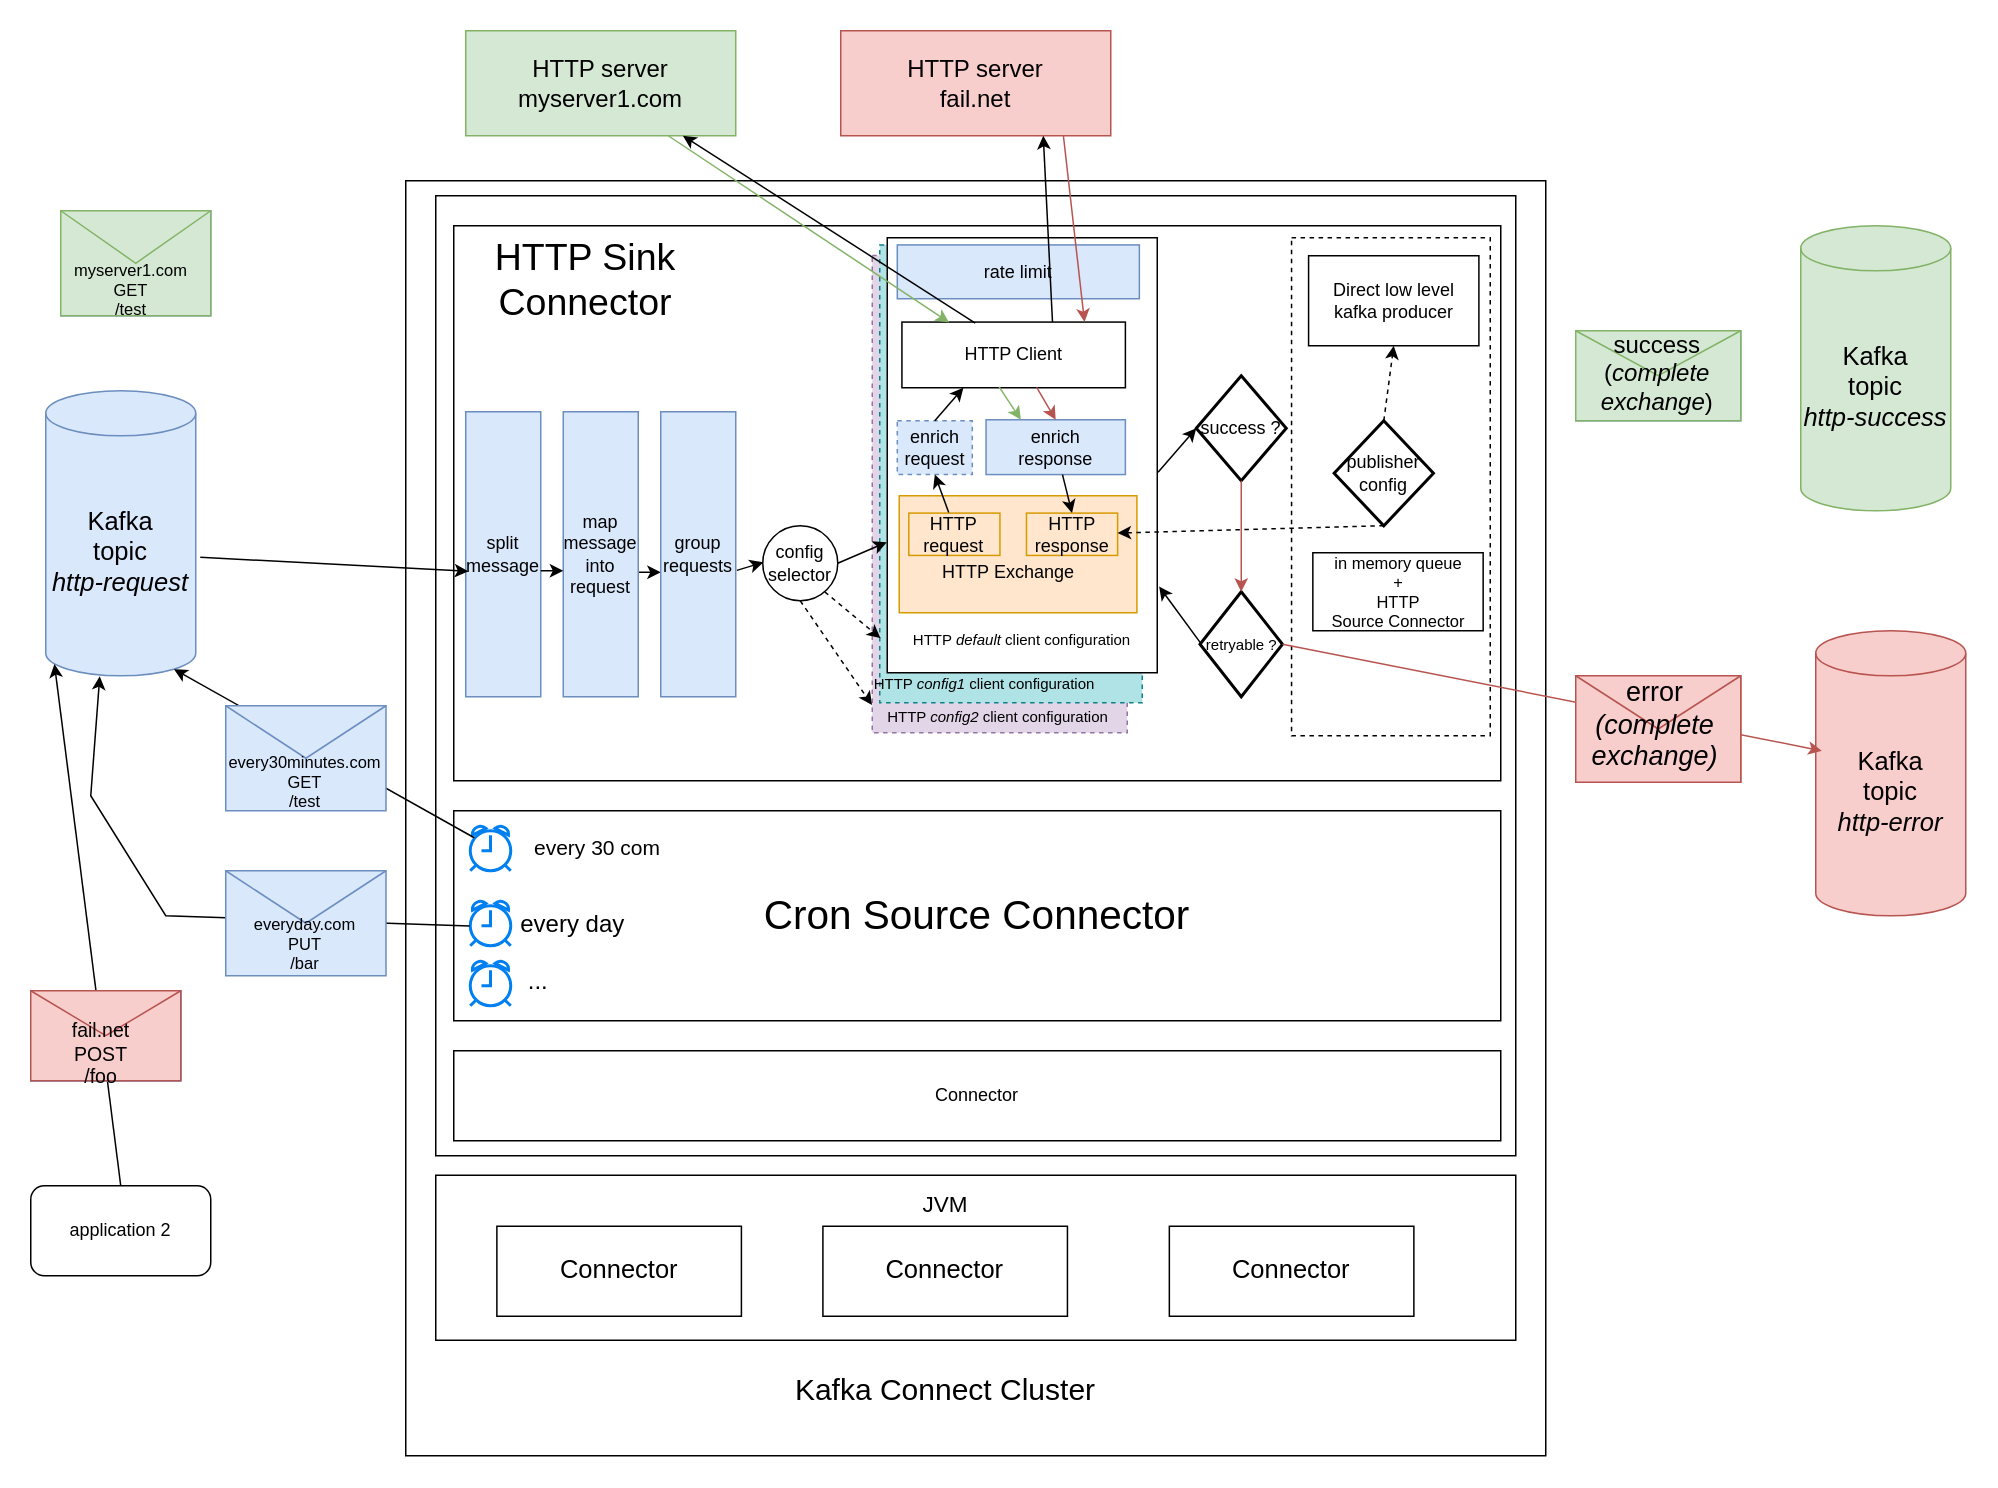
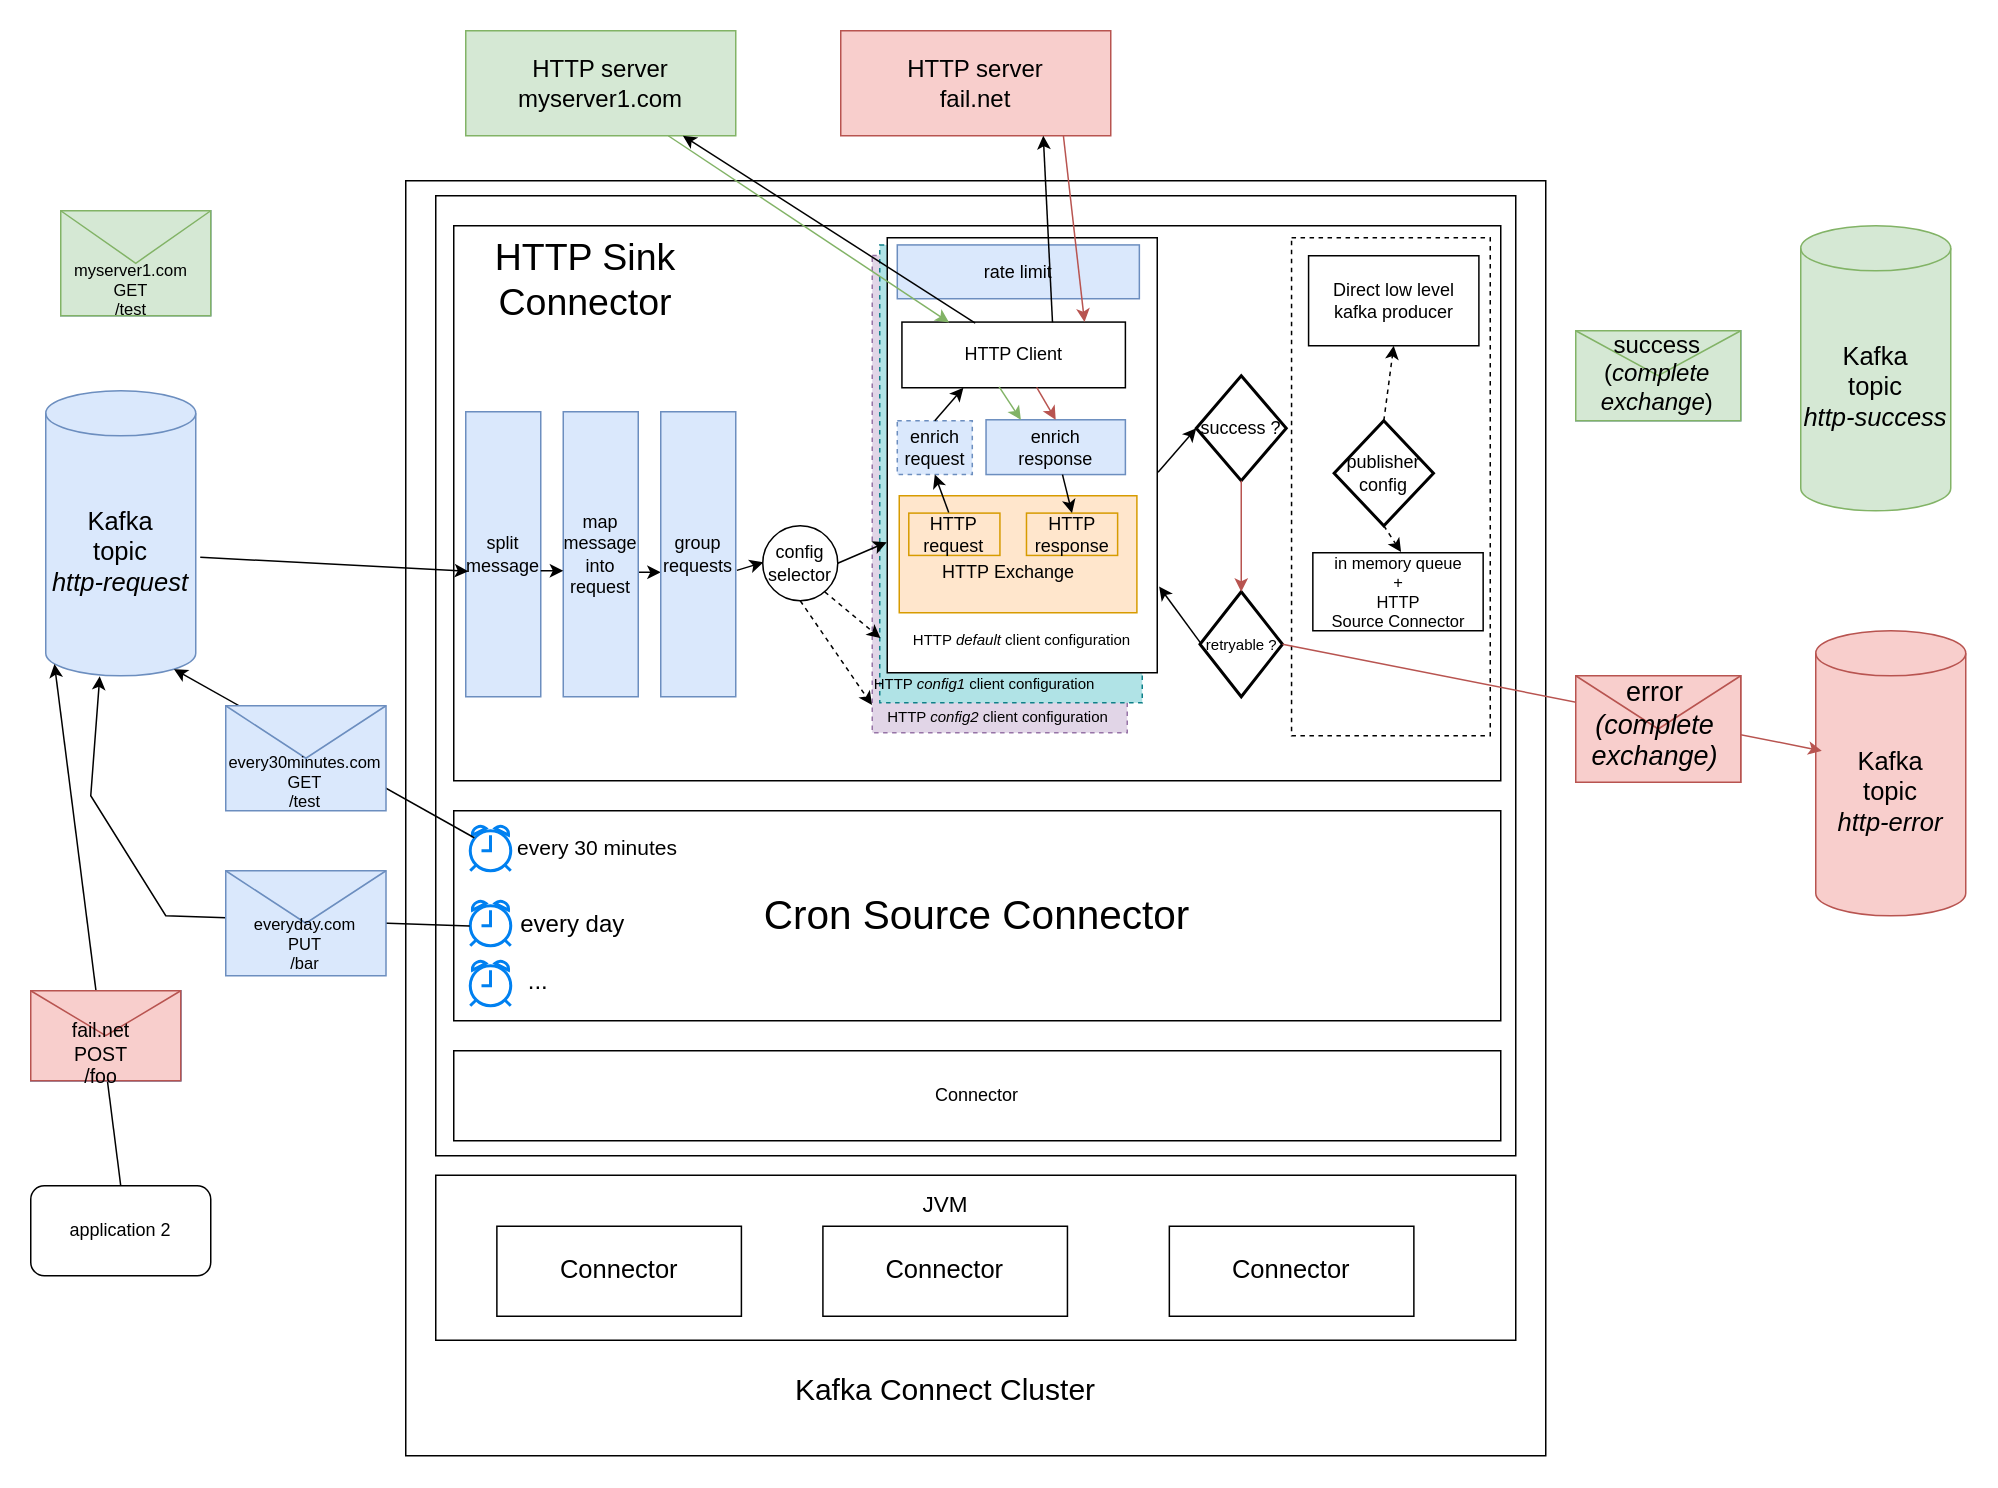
(1255, 529) -> (1390, 534)
(598, 848) -> (598, 848)
